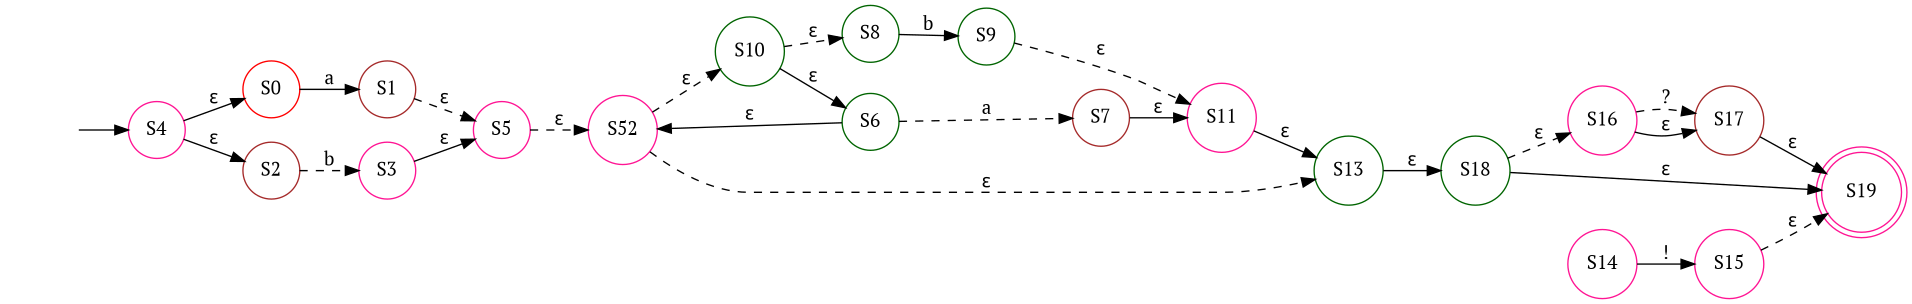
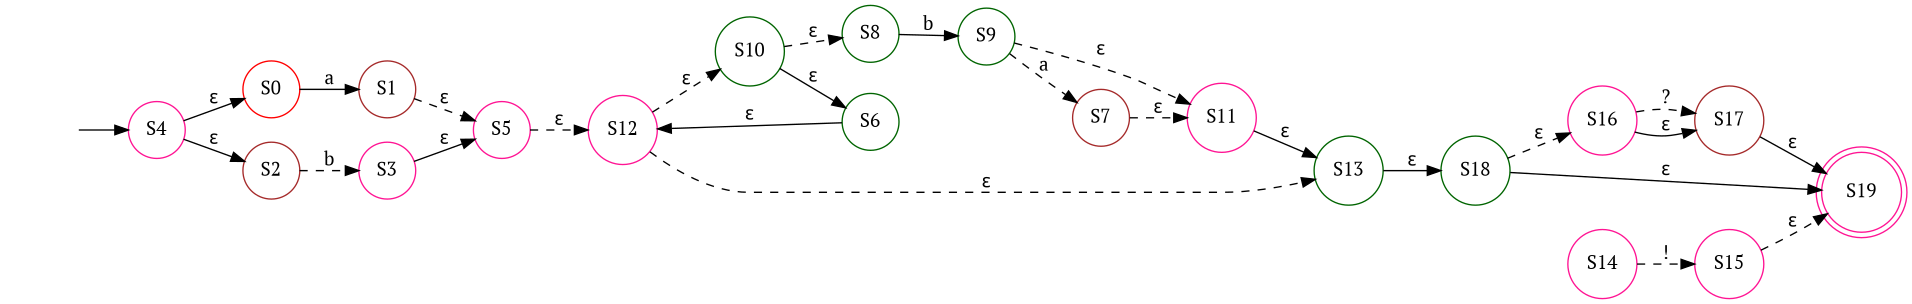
(1152, 118) -> (1152, 118)
(979, 120) -> (1037, 75)
(623, 130) -> (623, 130)
(1659, 264) -> (1659, 264)
